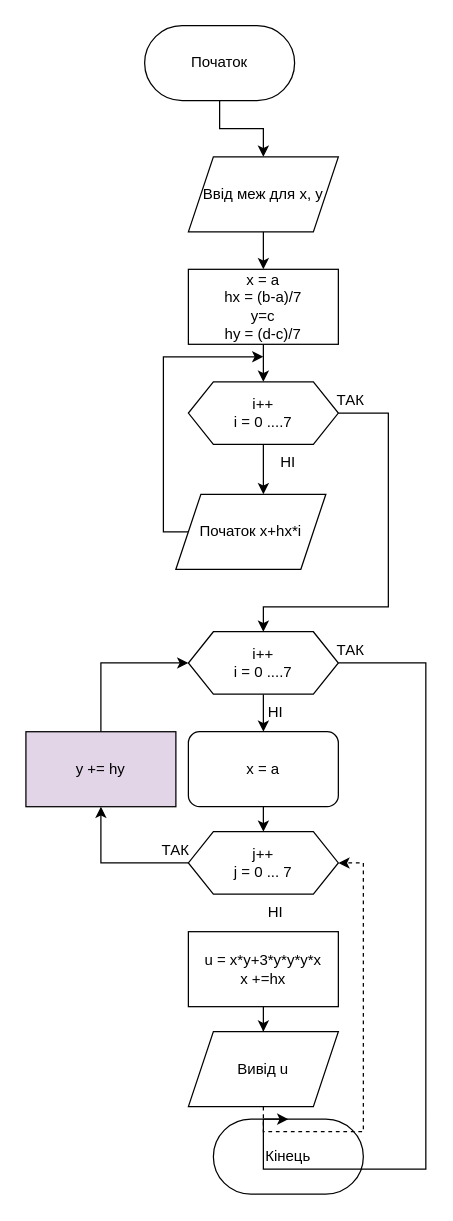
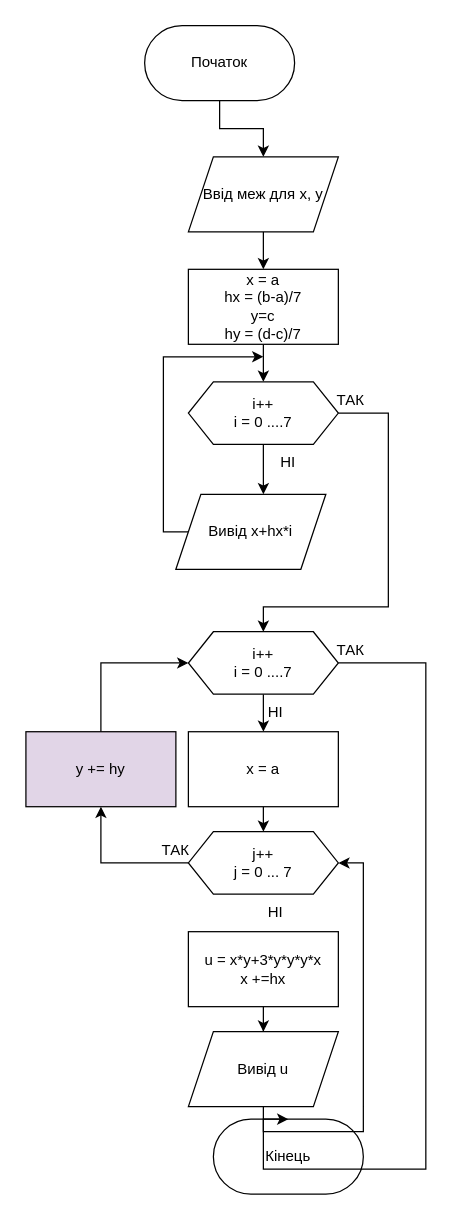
(251, 532) -> (251, 532)
(263, 769) -> (263, 769)
(363, 1039) -> (363, 1039)
